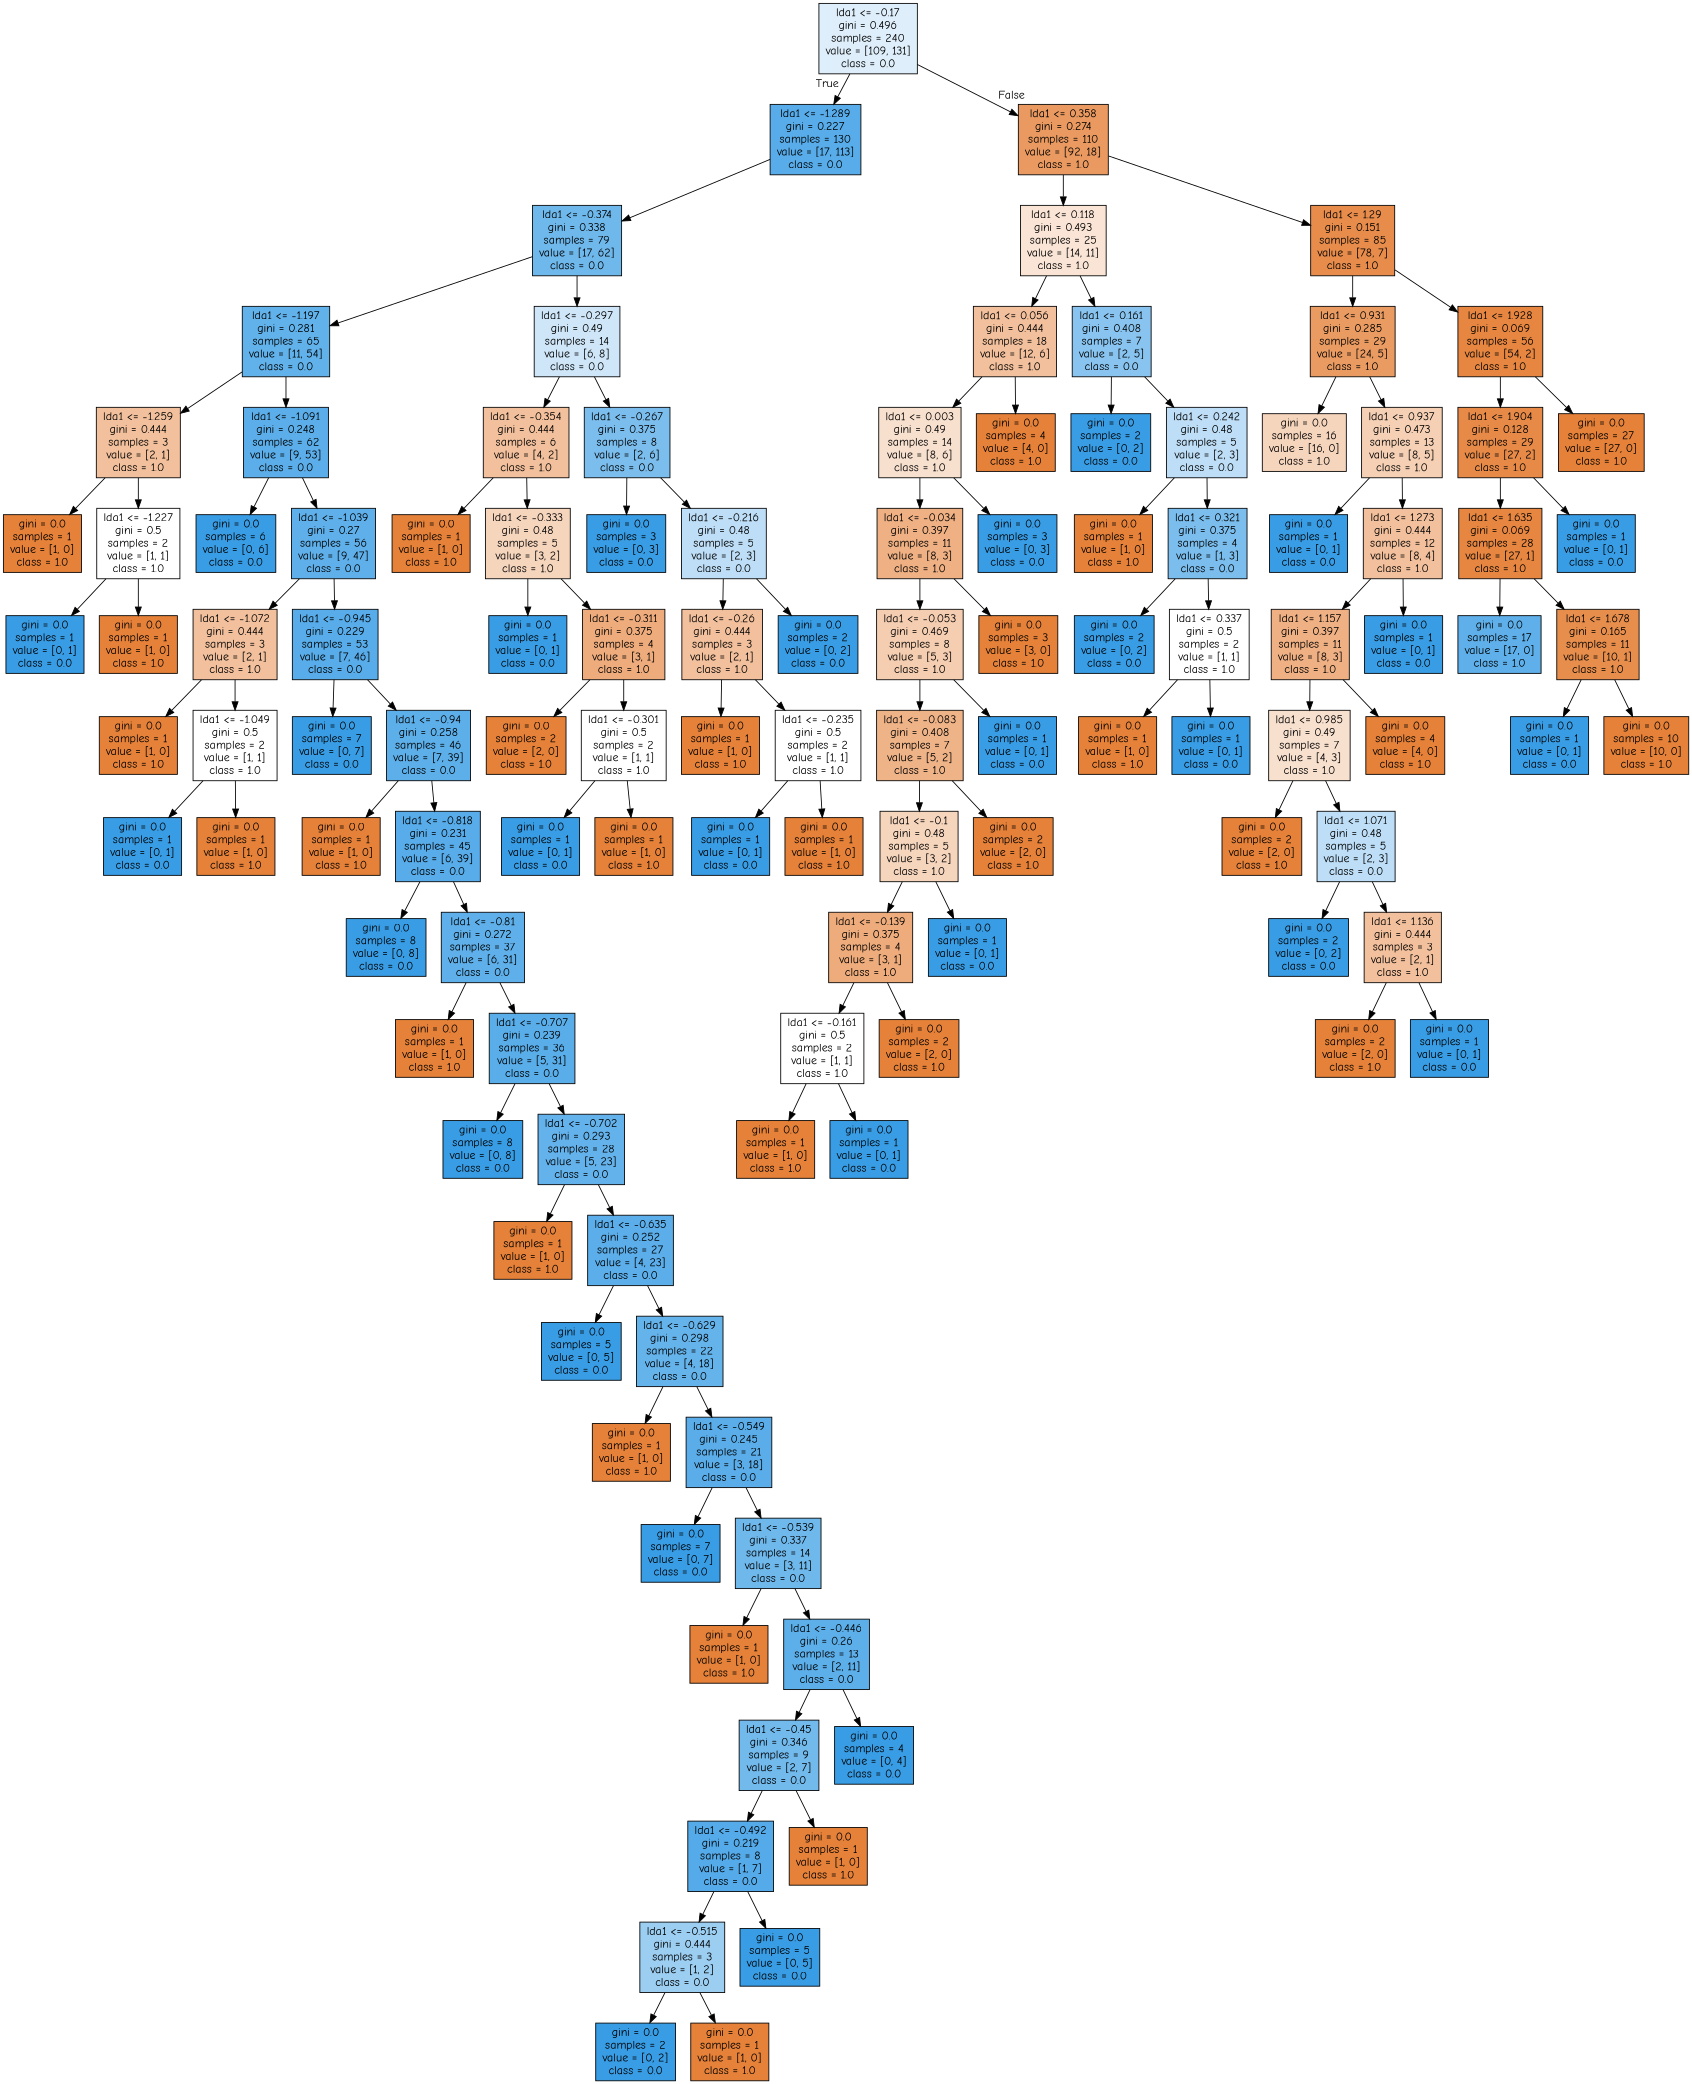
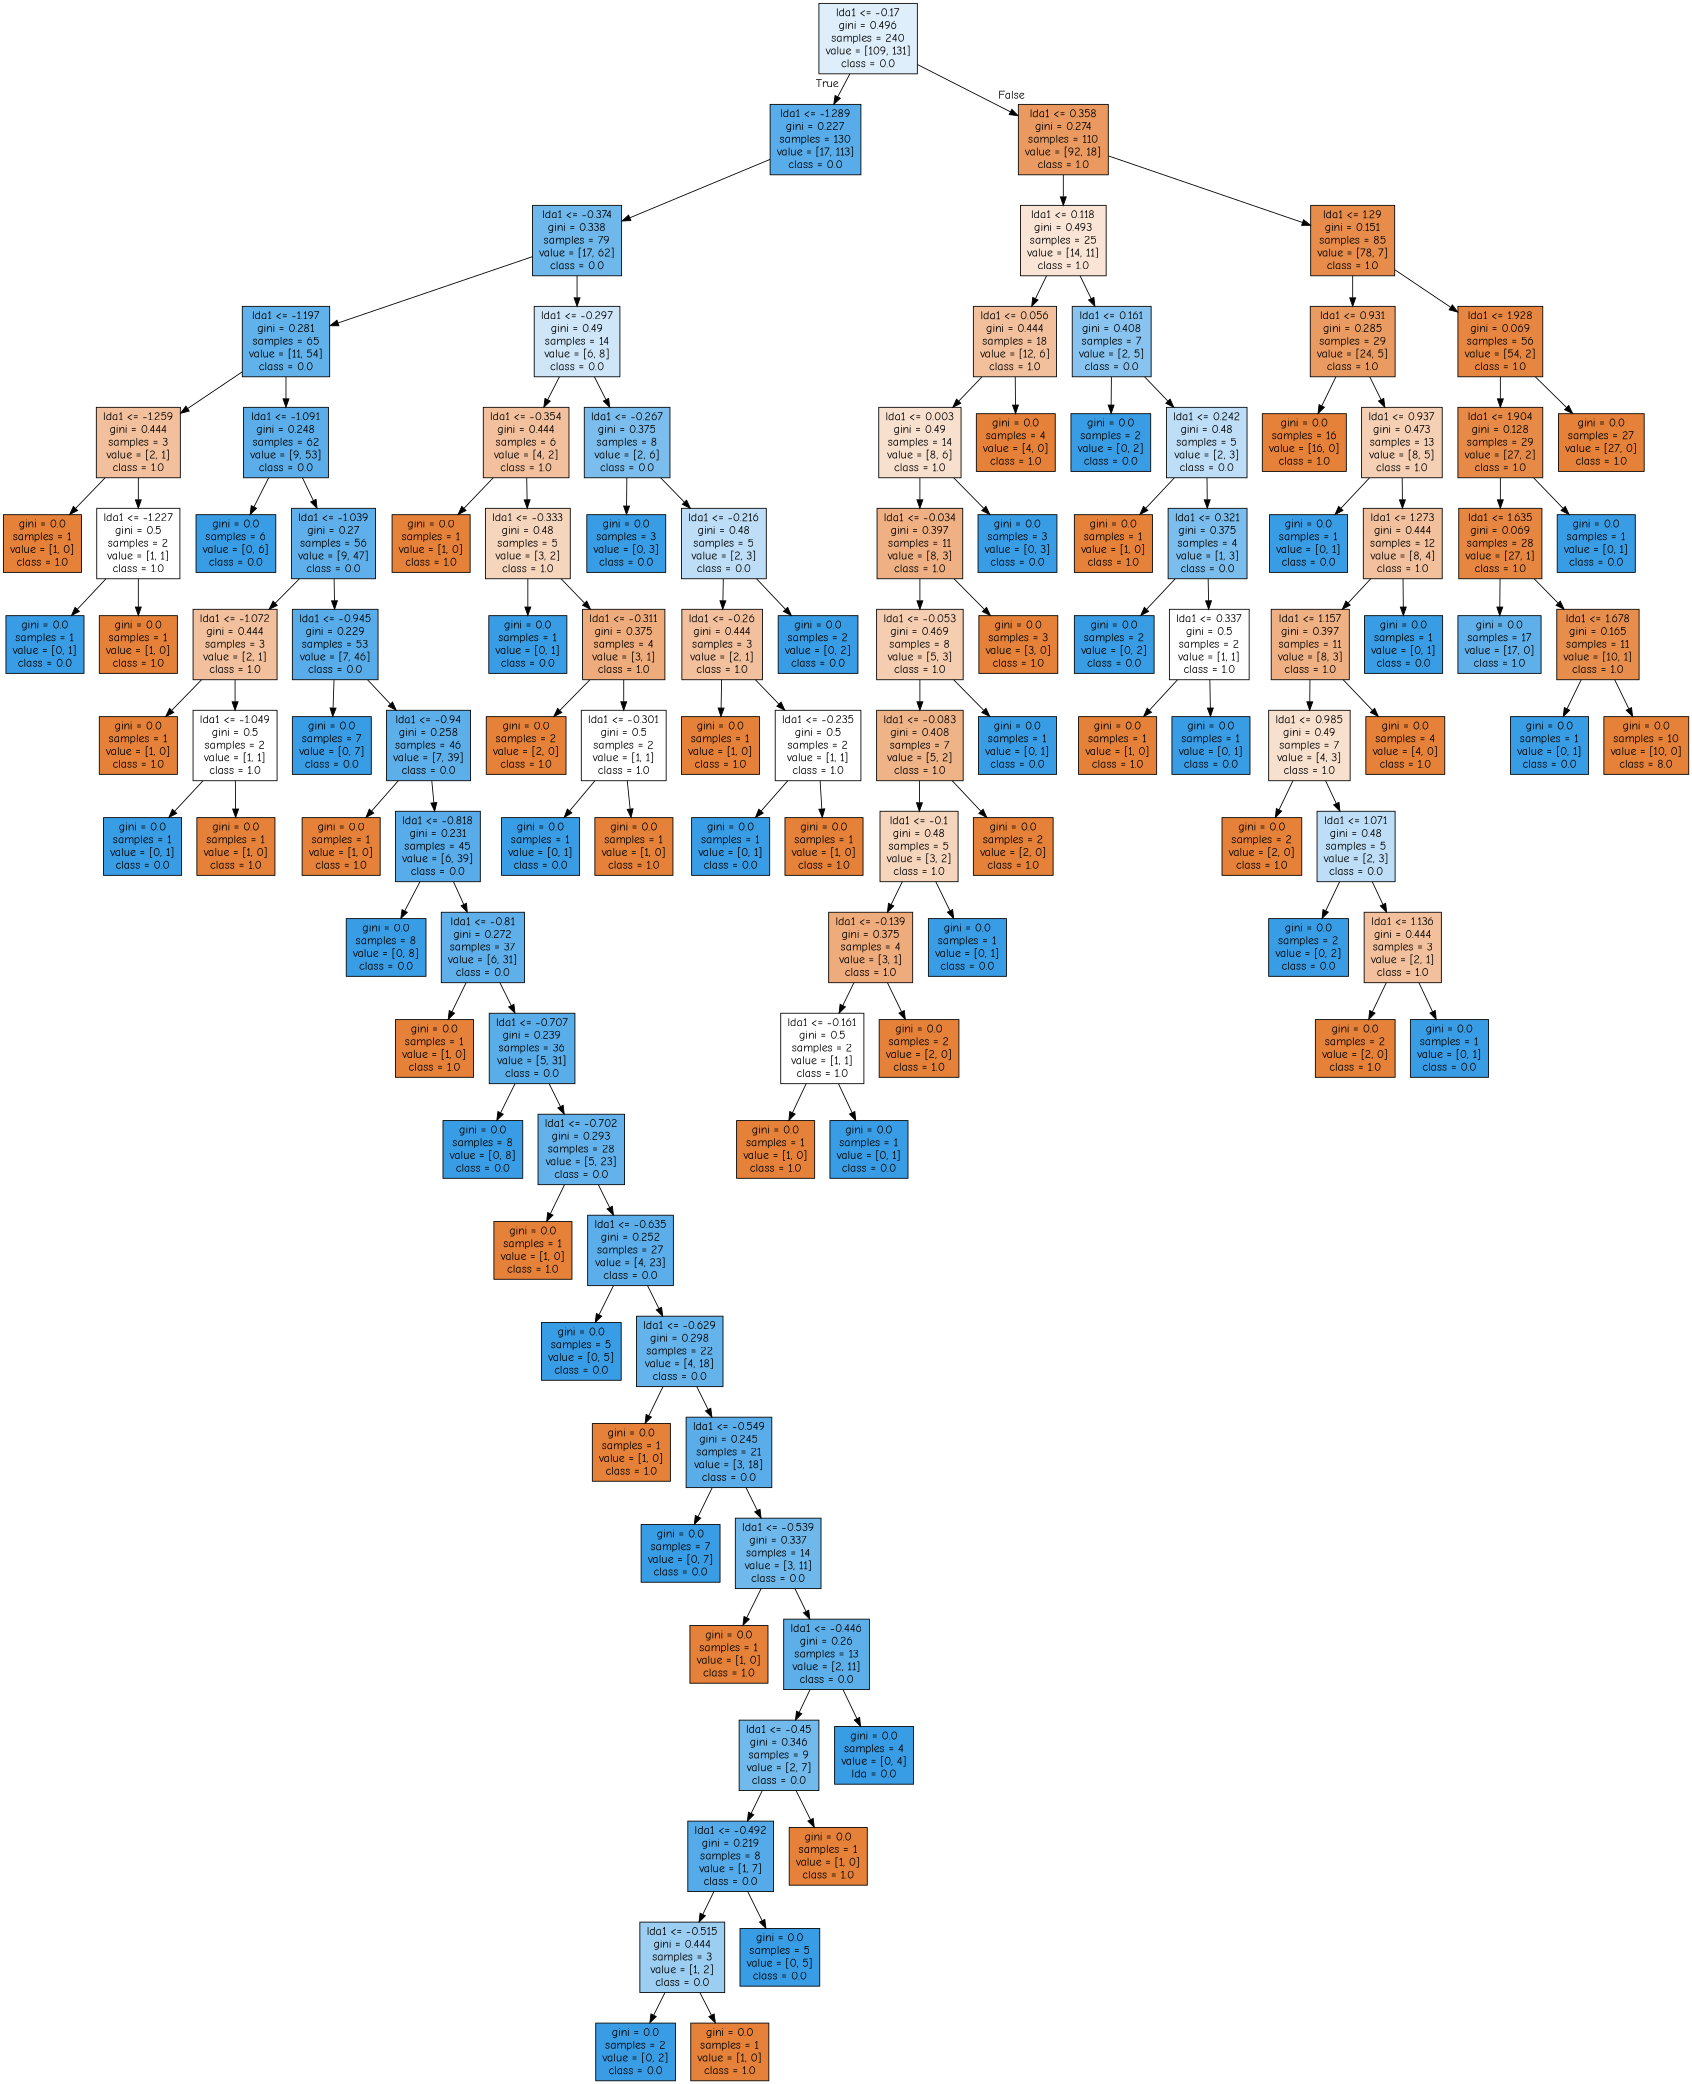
(1304, 443) -> (1304, 443)
(1646, 746) -> (1646, 746)
(874, 1755) -> (874, 1755)
